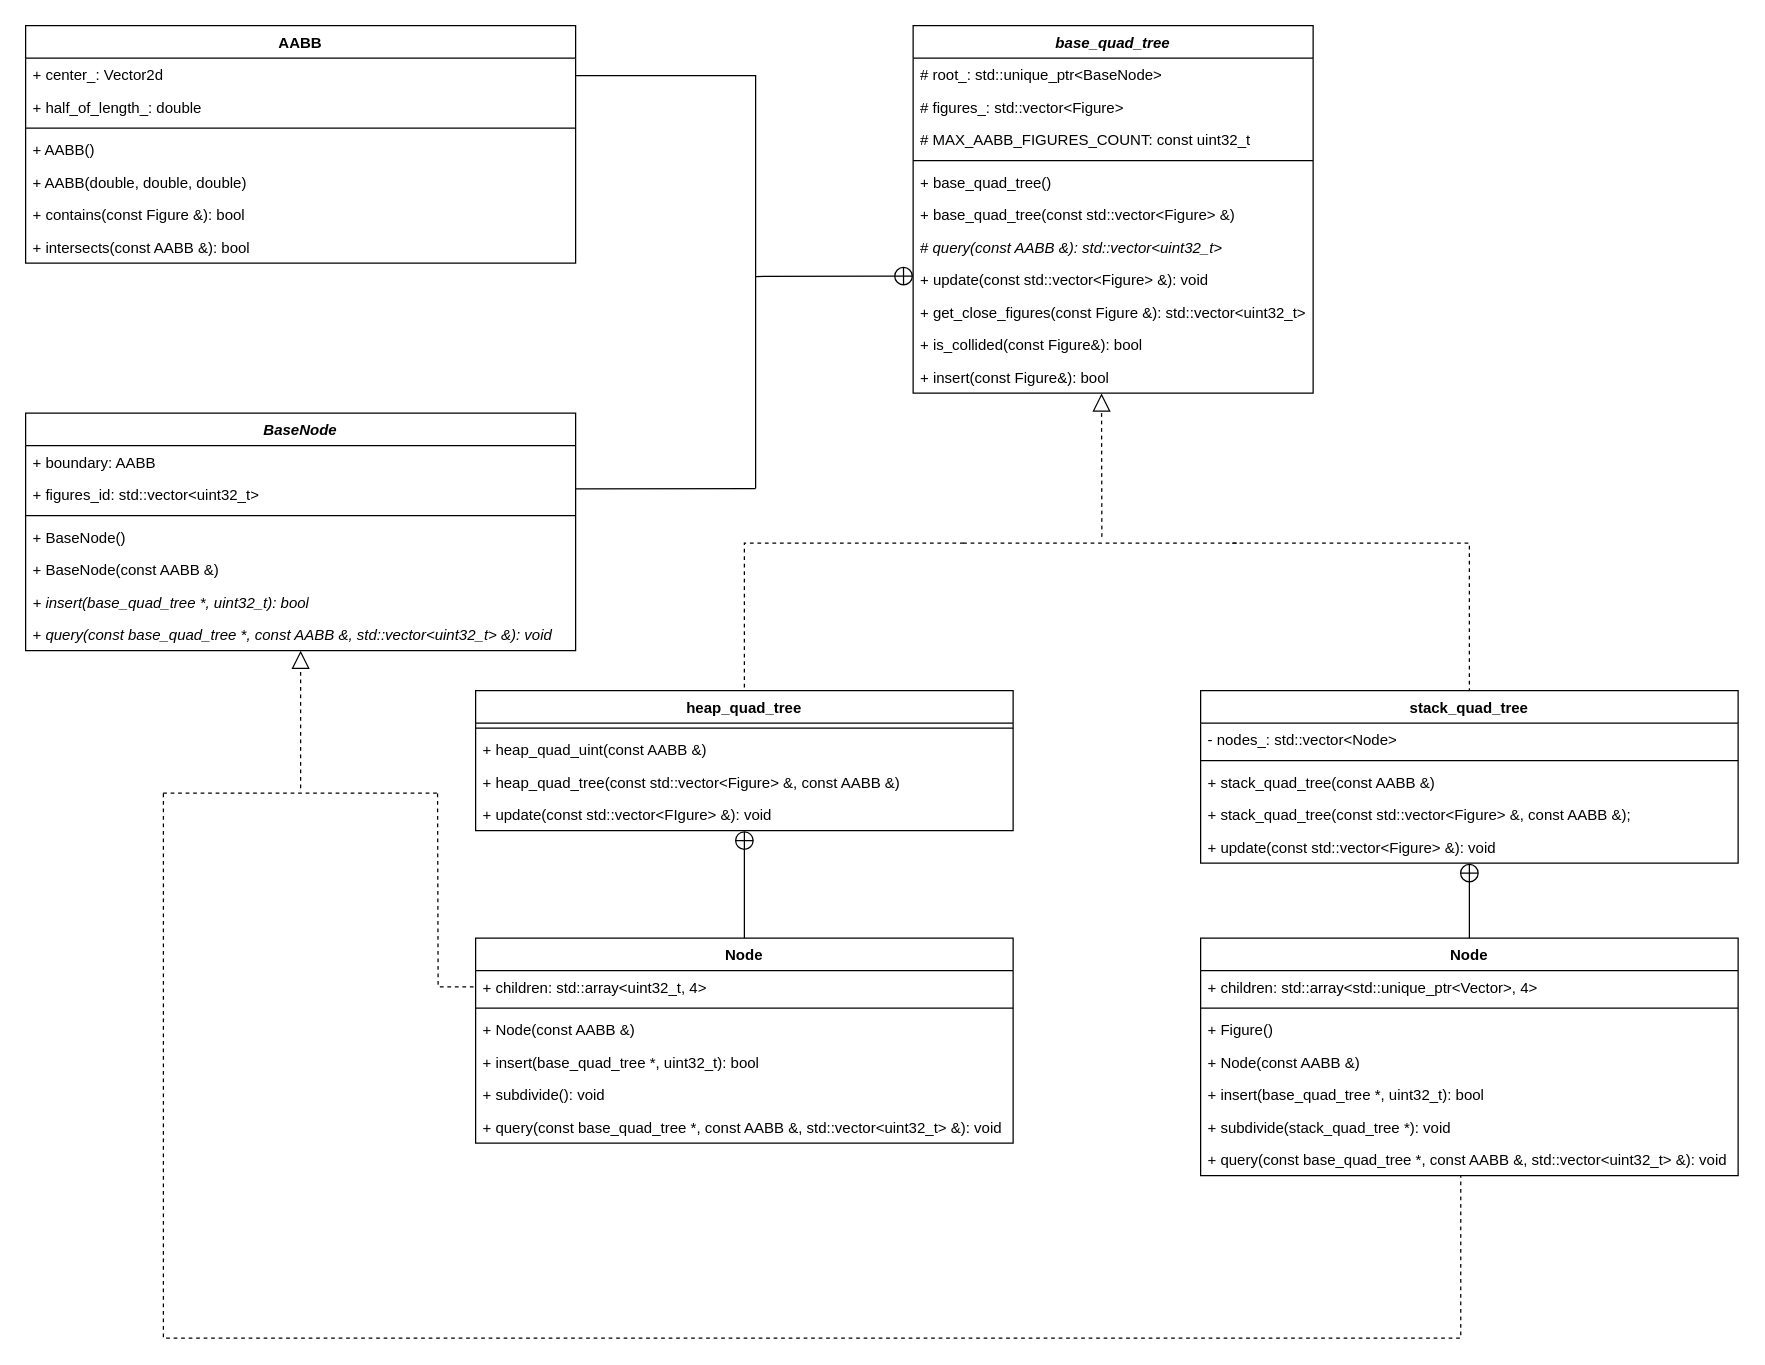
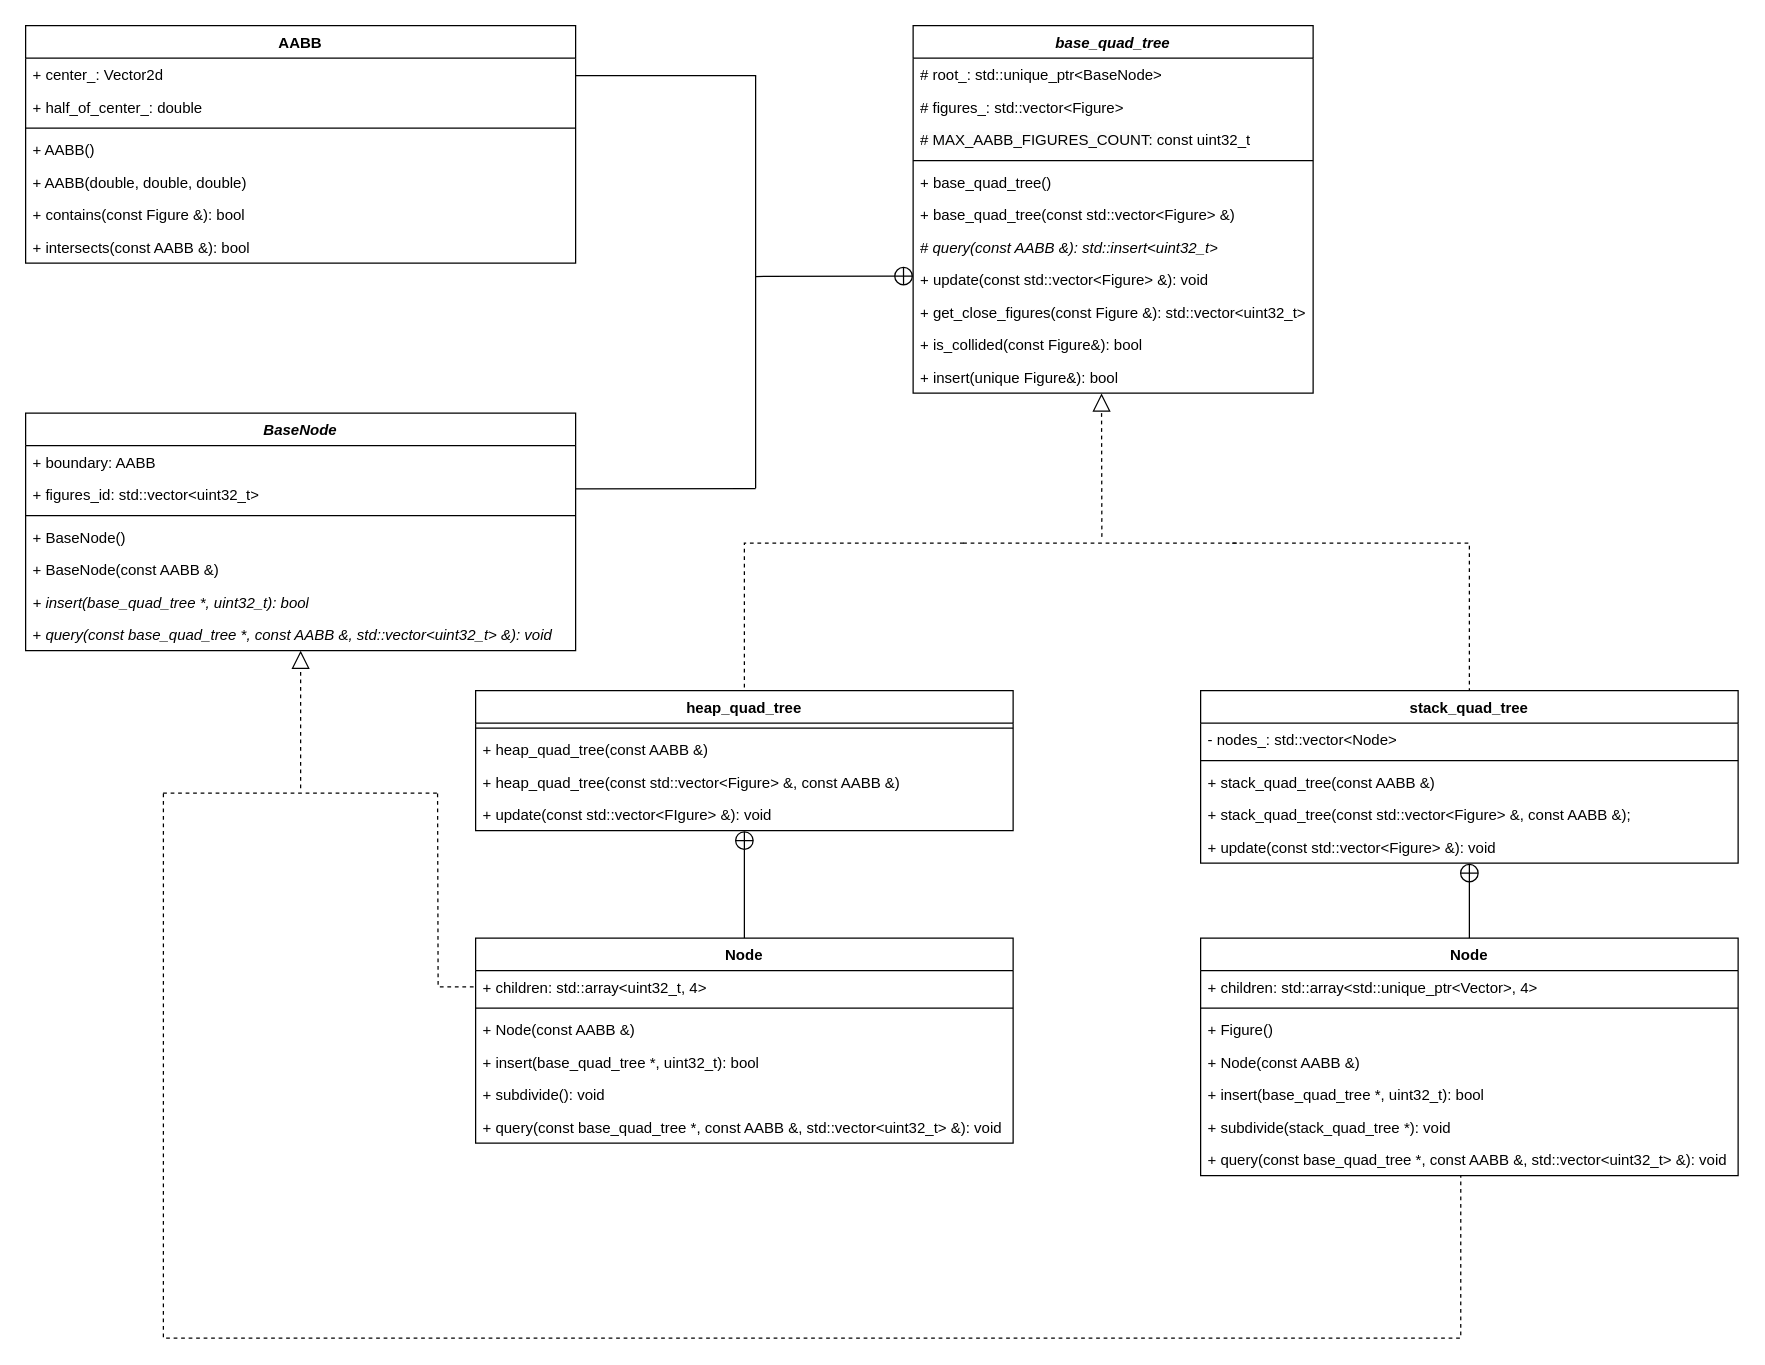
(128, 108) -> (130, 108)
(1092, 248) -> (1090, 248)
(1029, 378) -> (1031, 378)
(603, 751) -> (605, 751)
